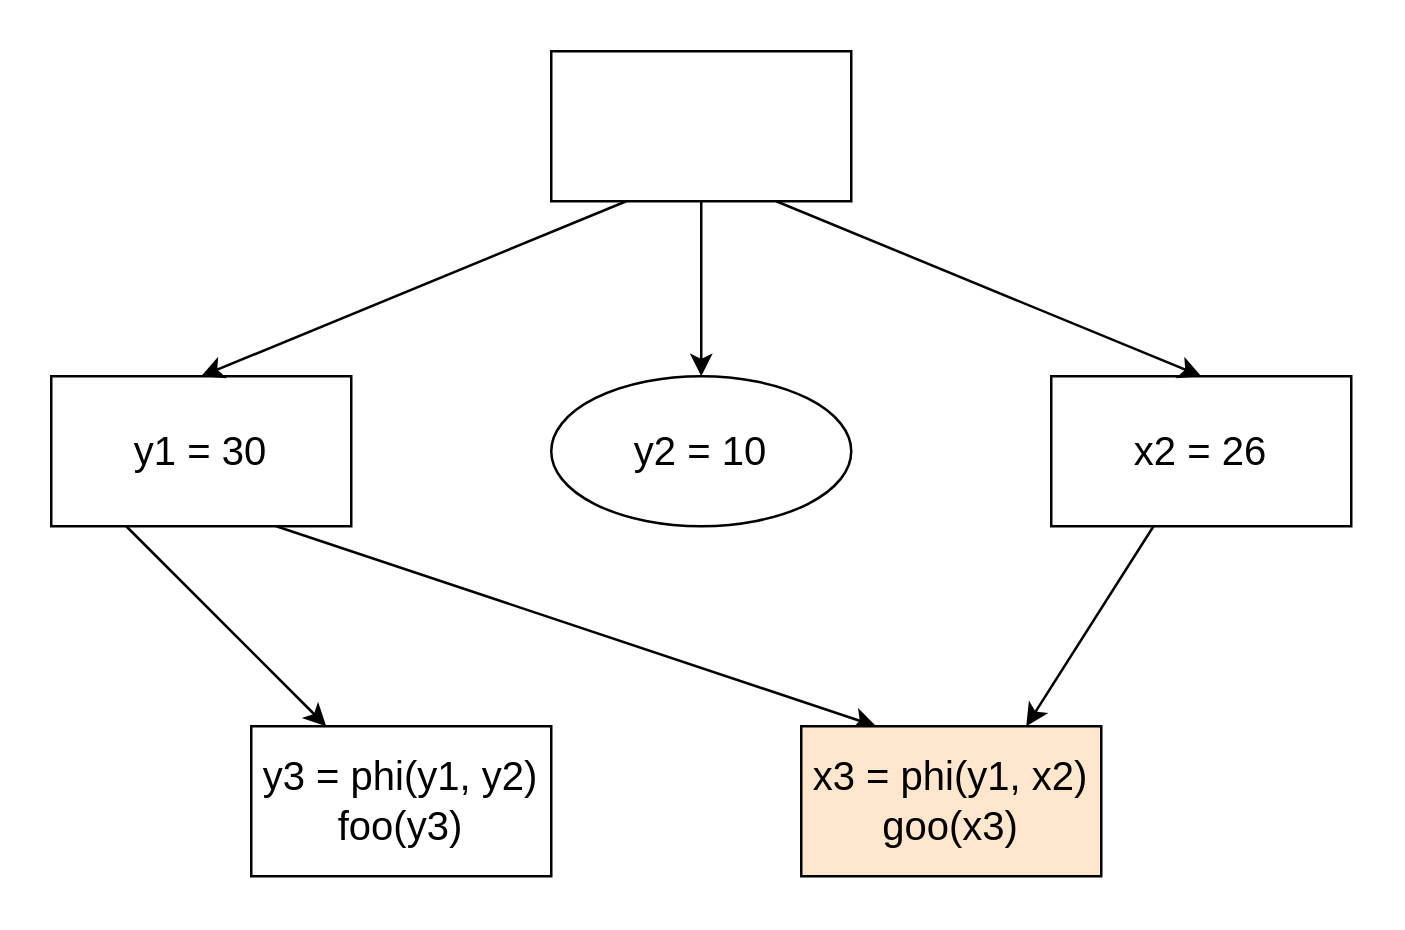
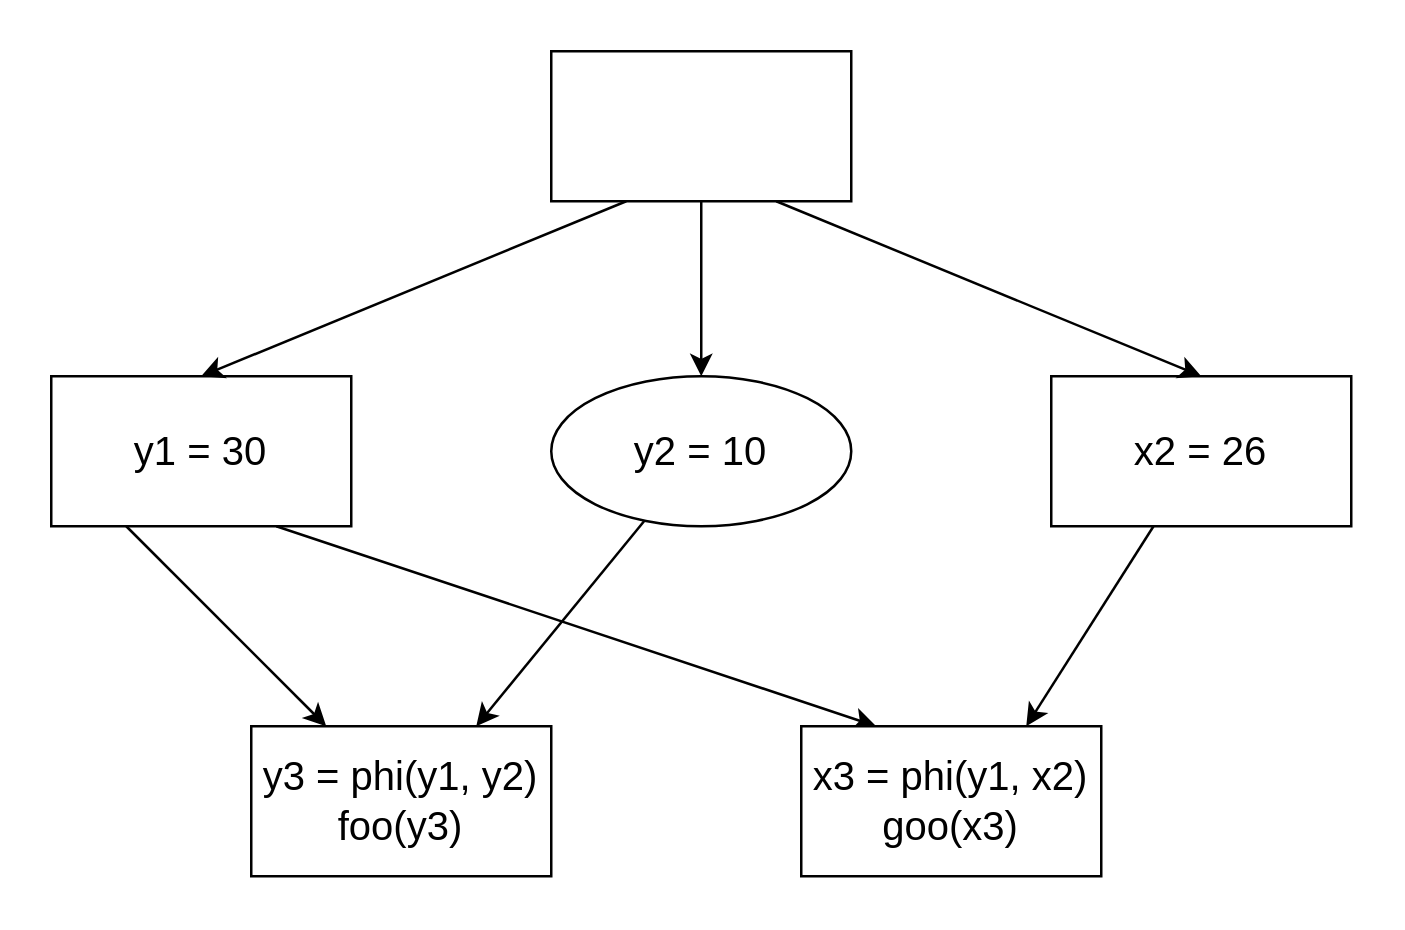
none -> (604, 570)
(951, 801) -> (951, 801)
